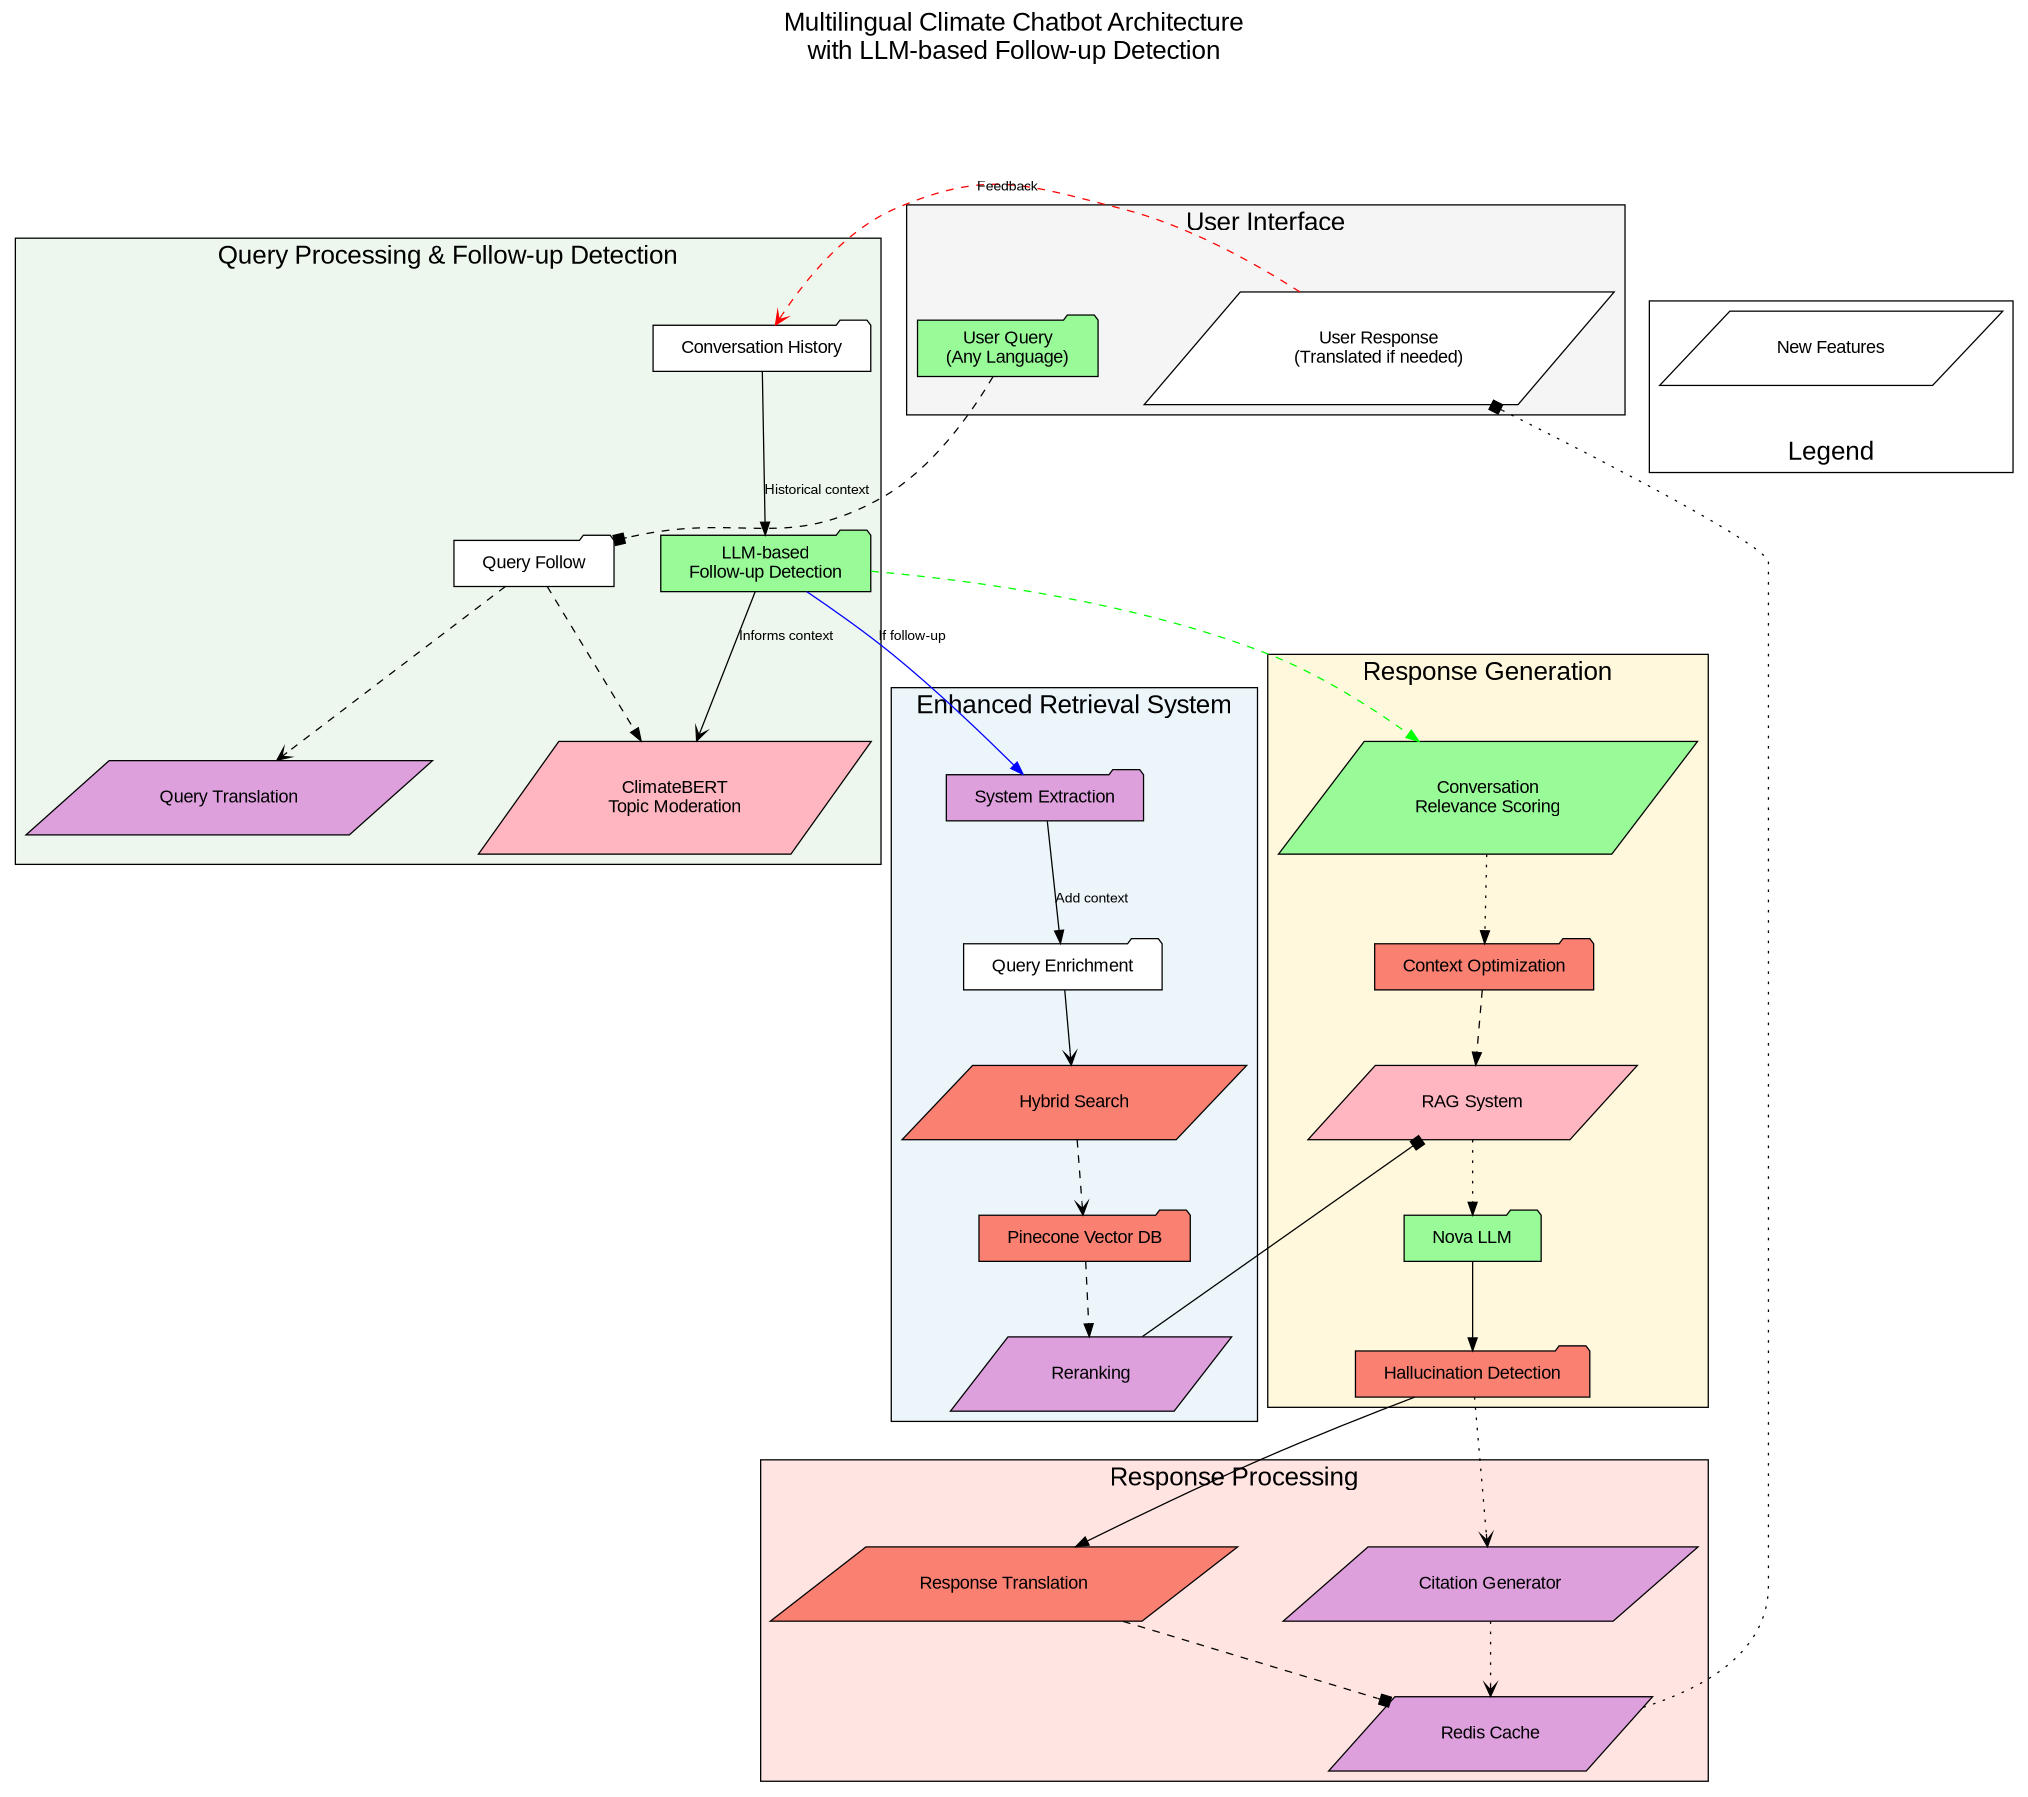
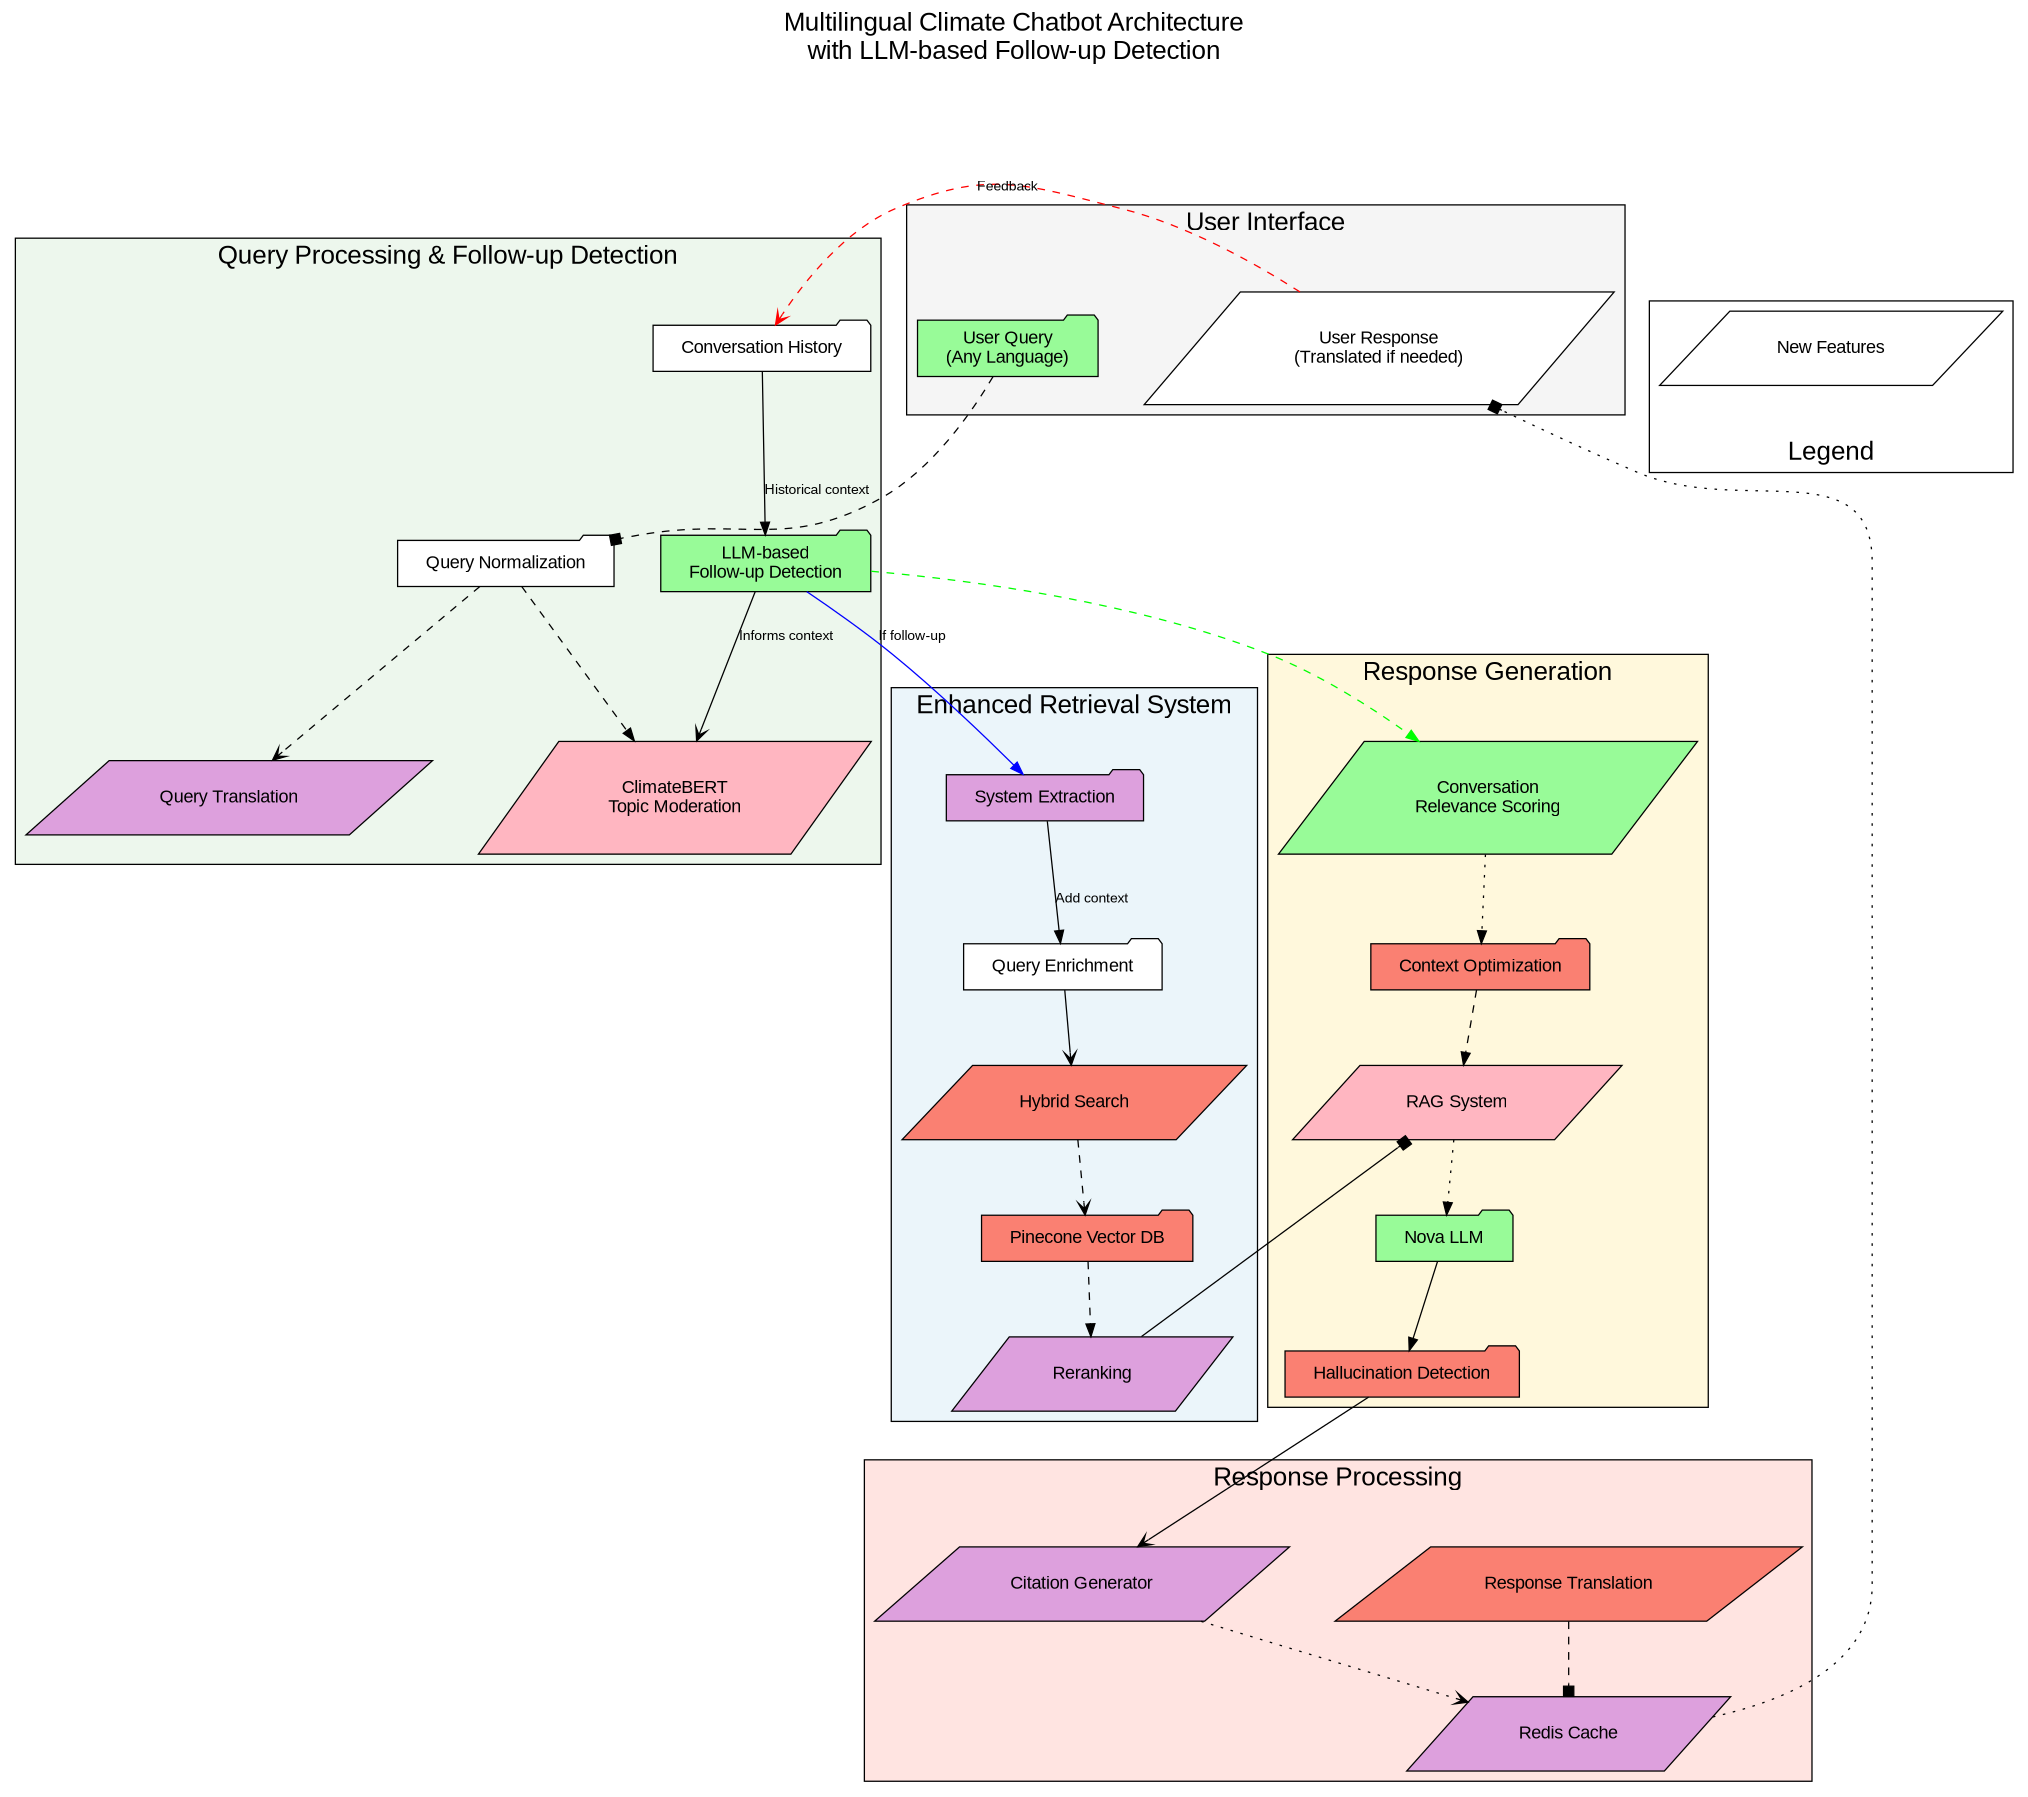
(534, 563) -> (506, 563)
(1241, 1468) -> none
(1481, 1469) -> (1259, 1468)
